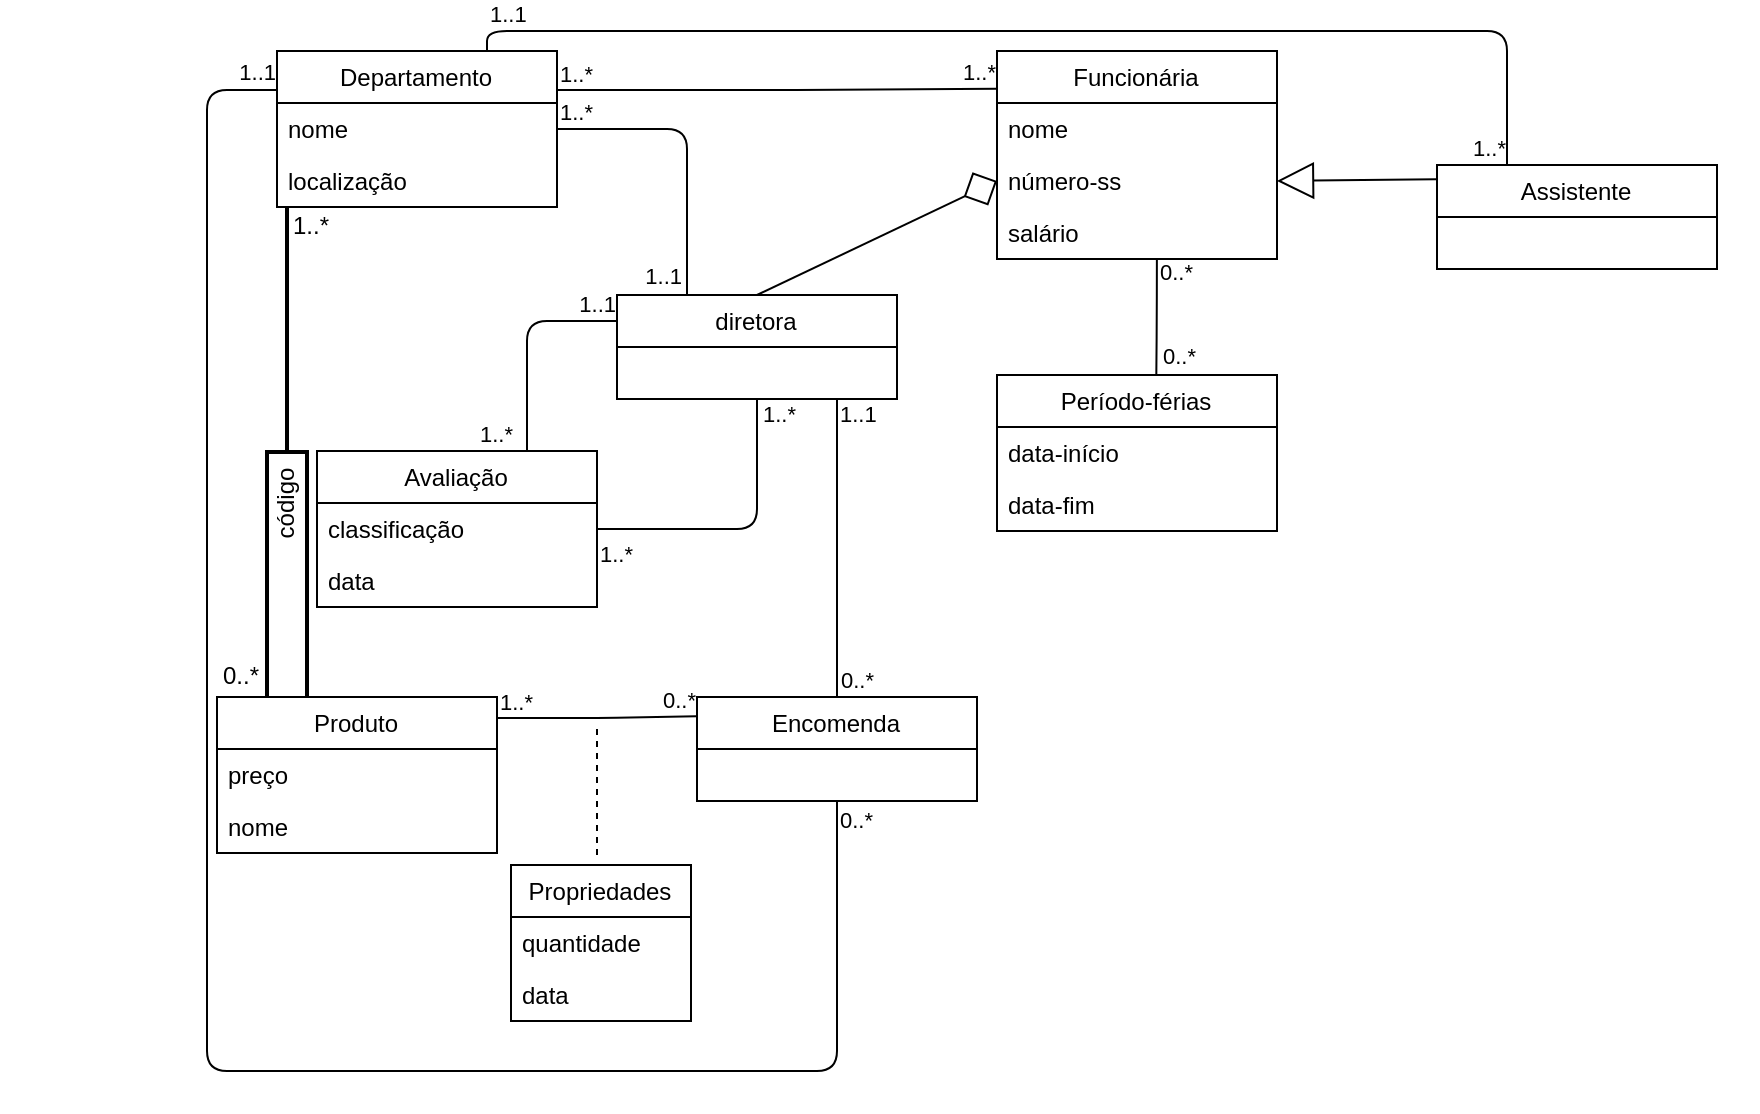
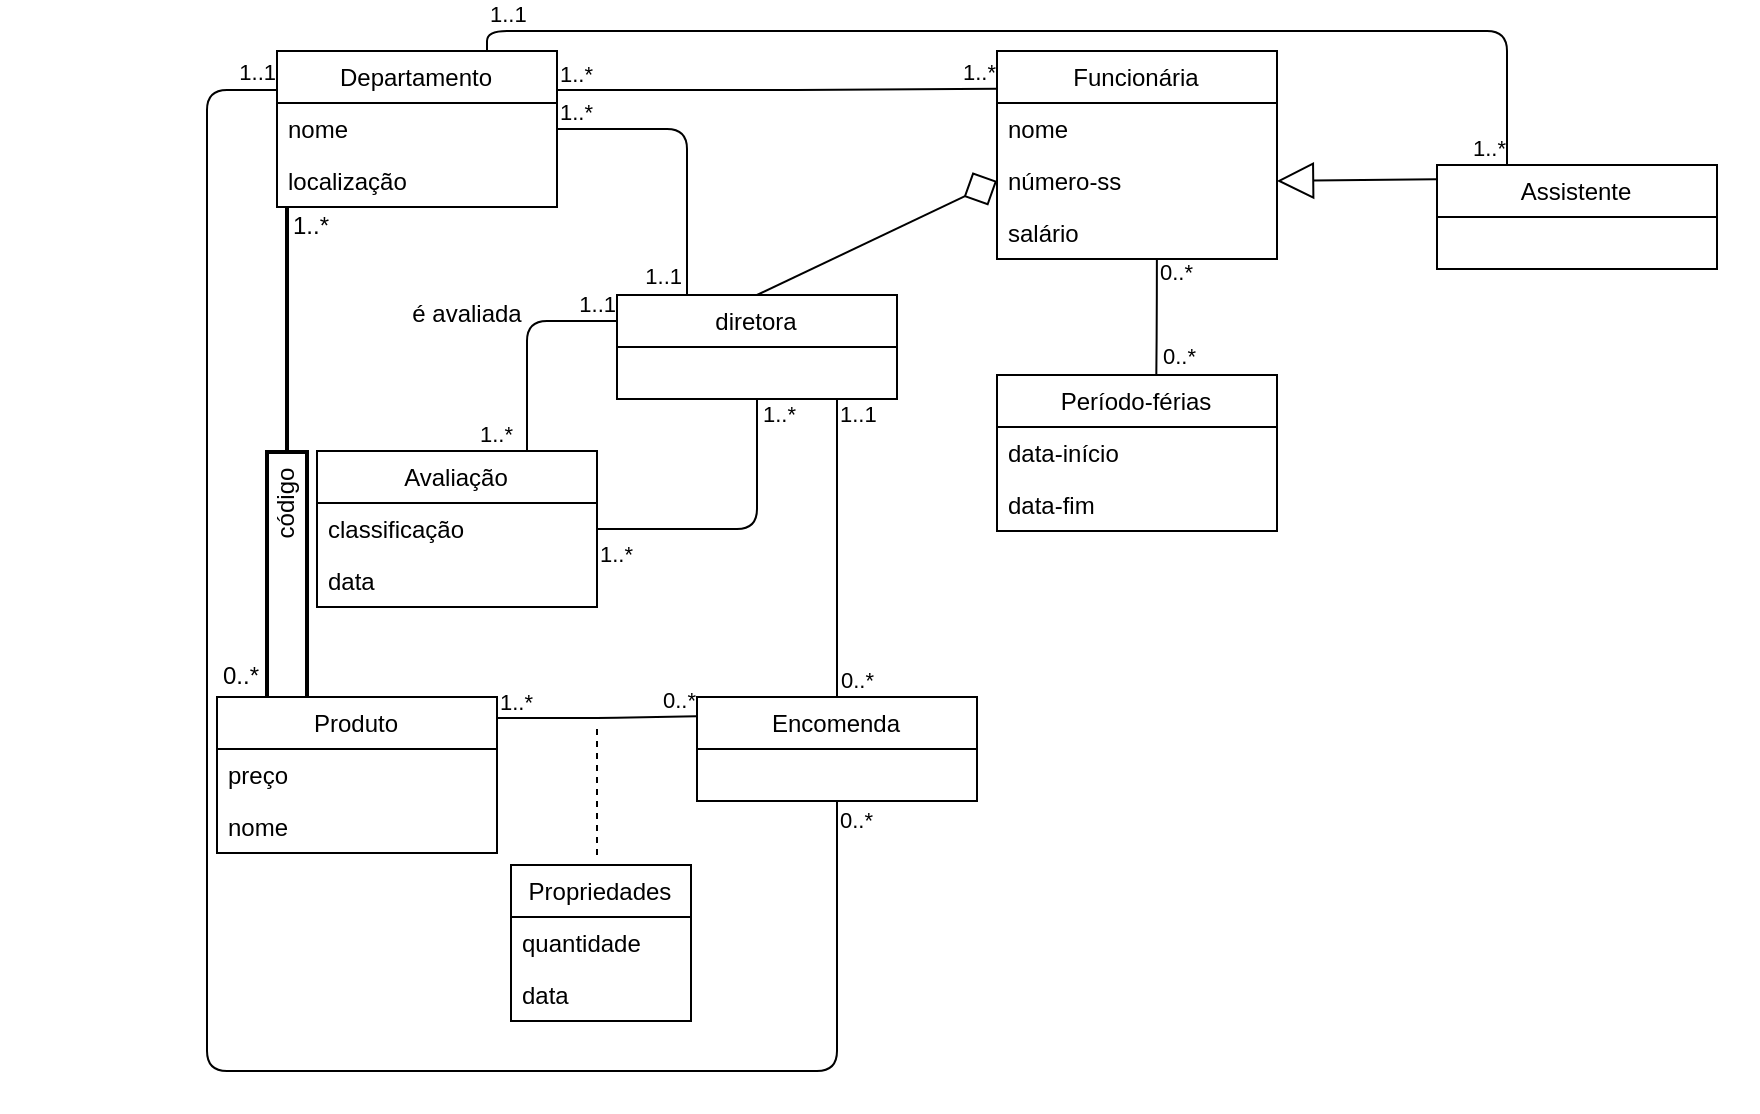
none -> (467, 315)
